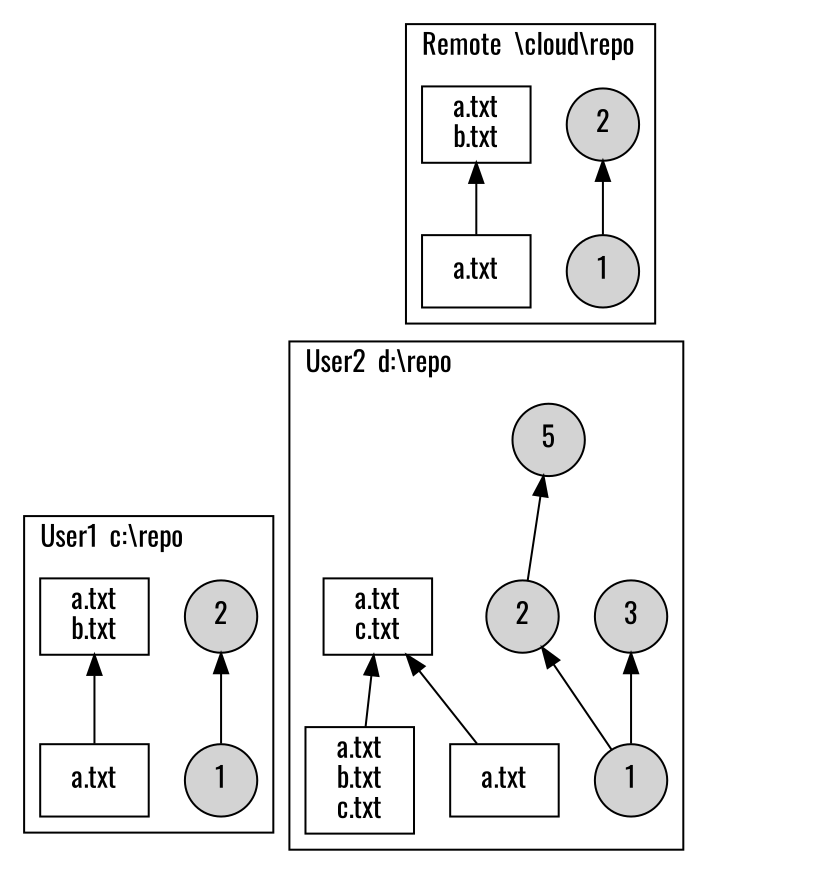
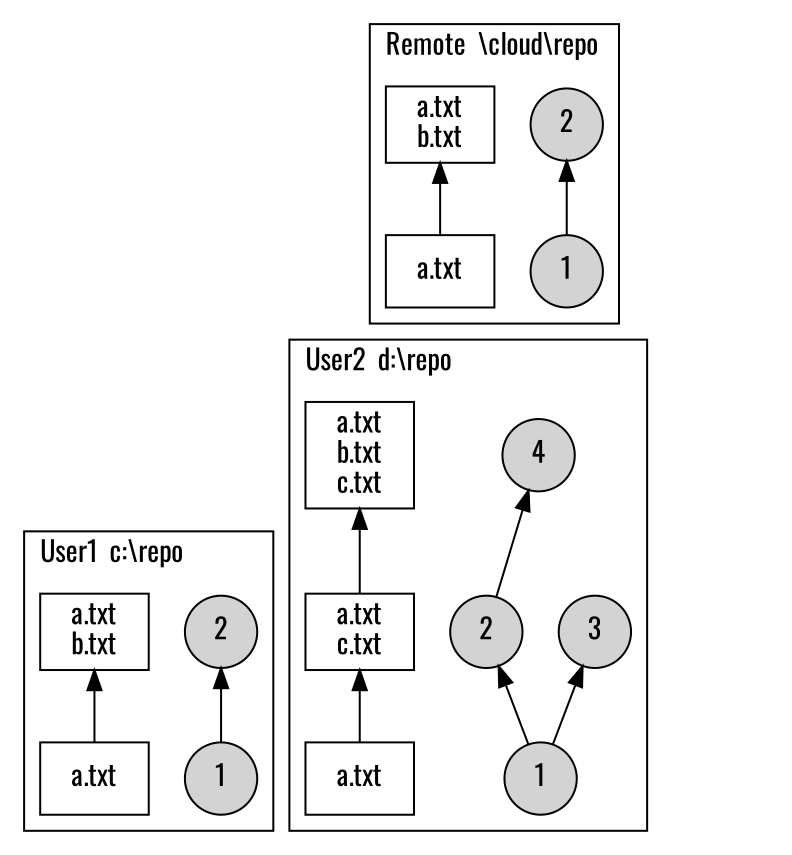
(549, 440) -> (539, 455)
(368, 701) -> (360, 561)
